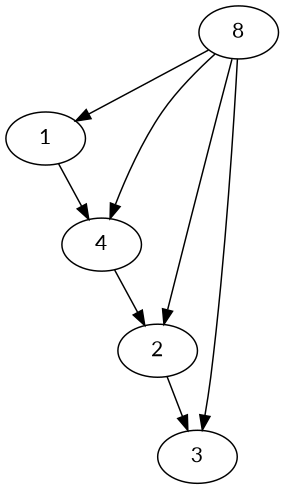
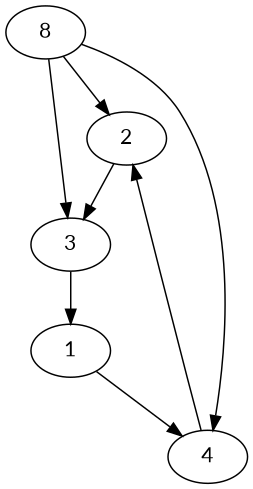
(149, 82) -> (71, 290)
